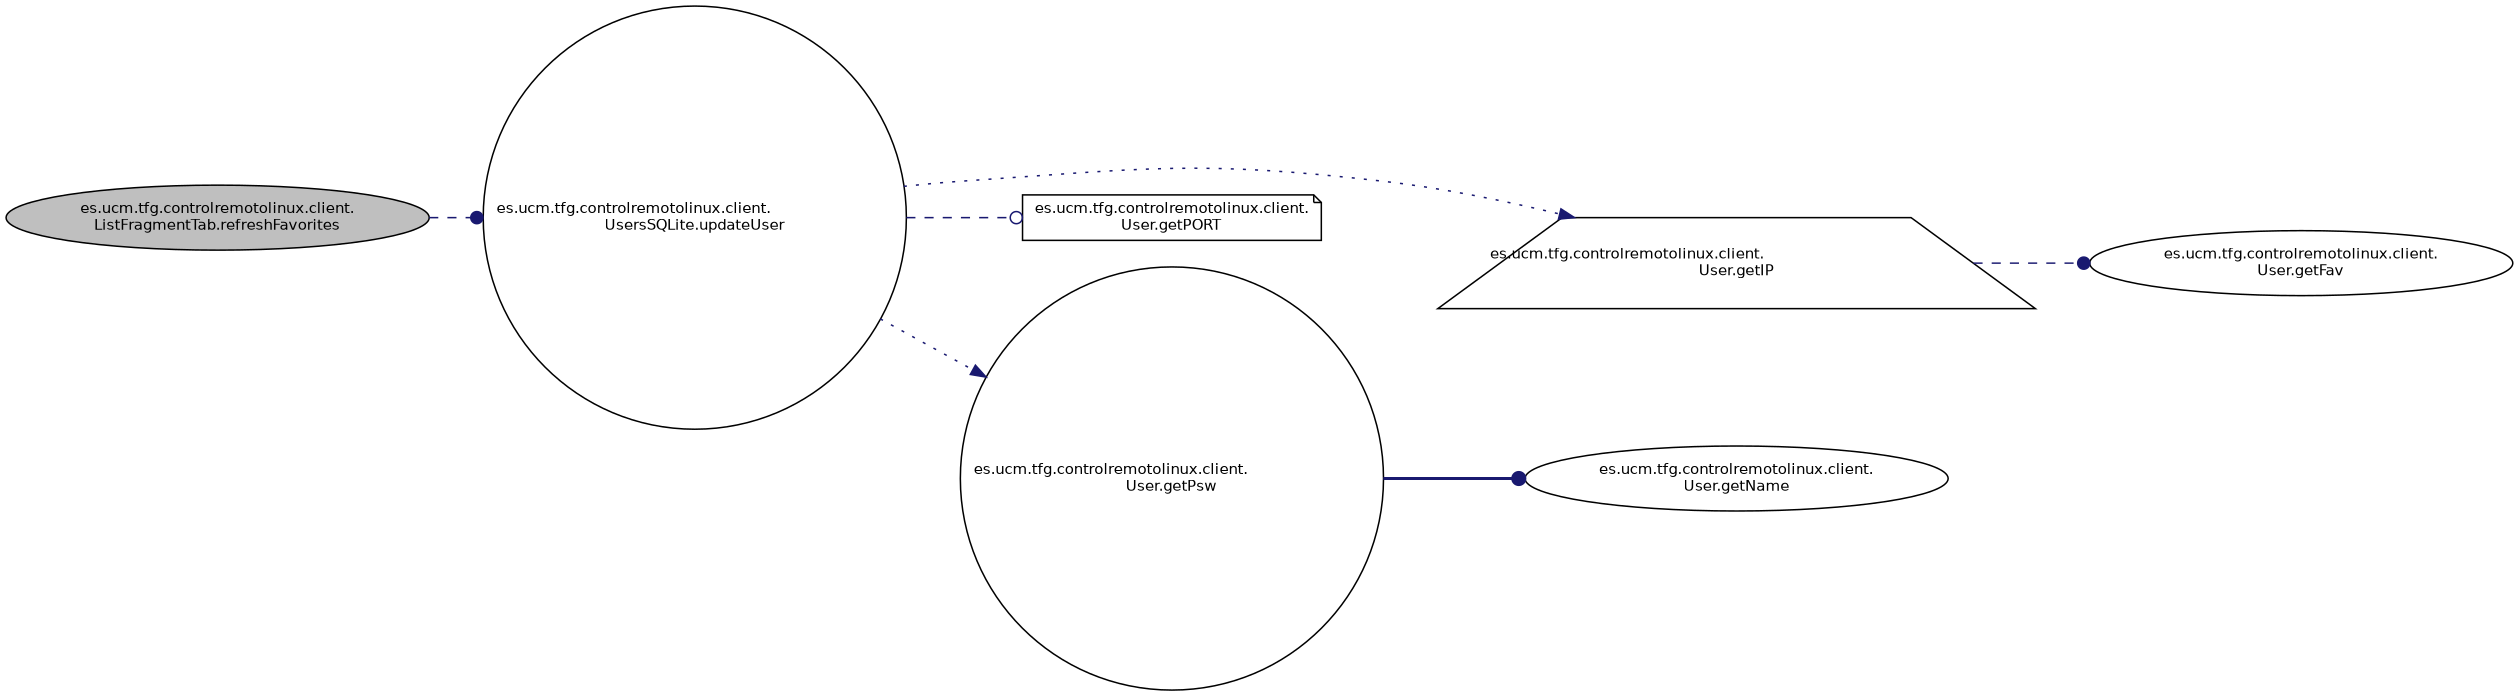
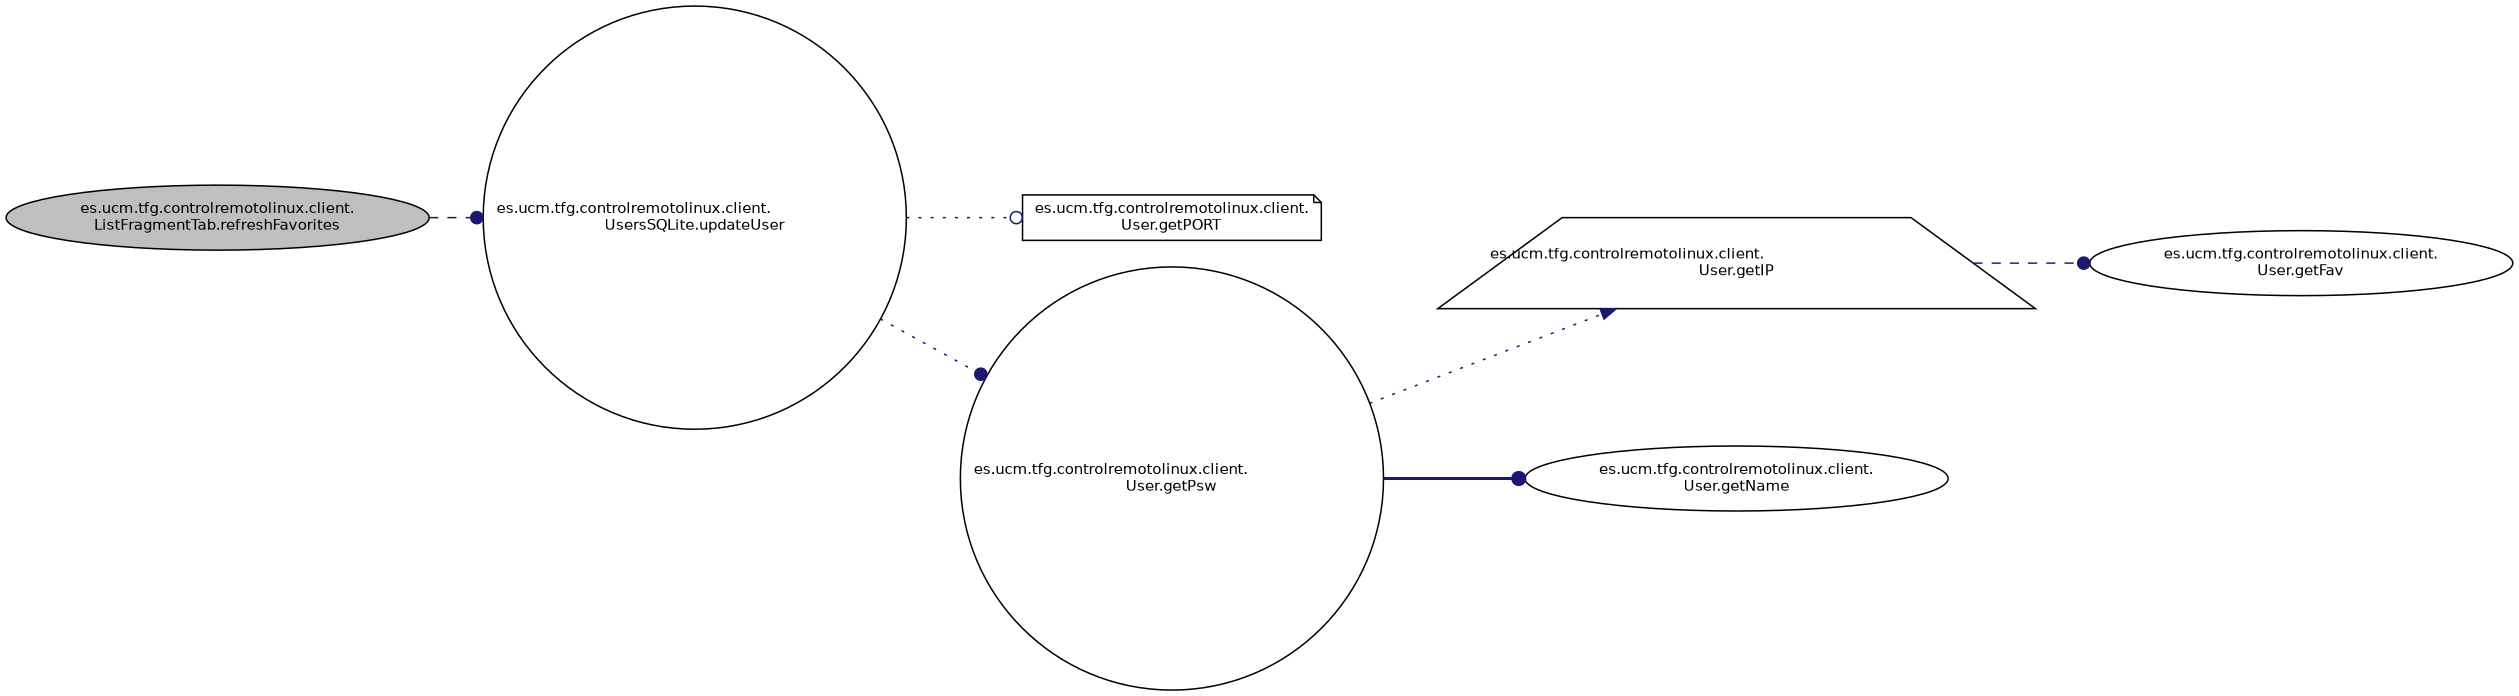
(1233, 169) -> (1486, 359)
(958, 218) -> (958, 218)
(926, 344) -> (926, 344)
